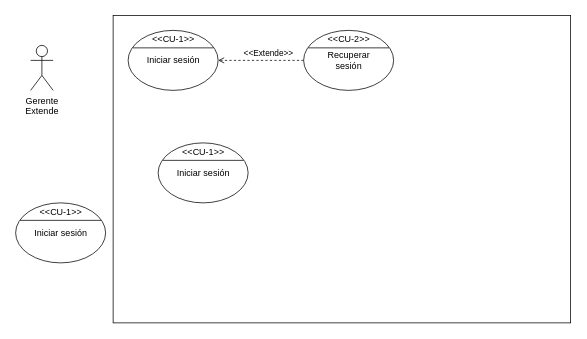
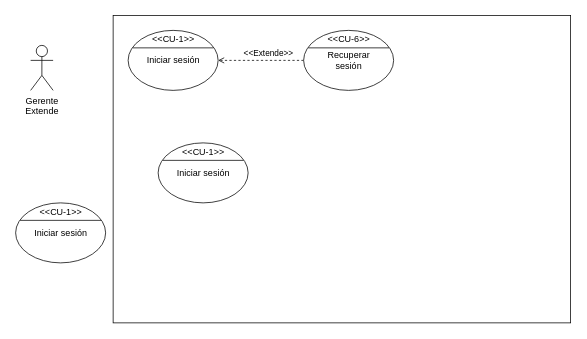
(349, 39) -> (349, 39)
